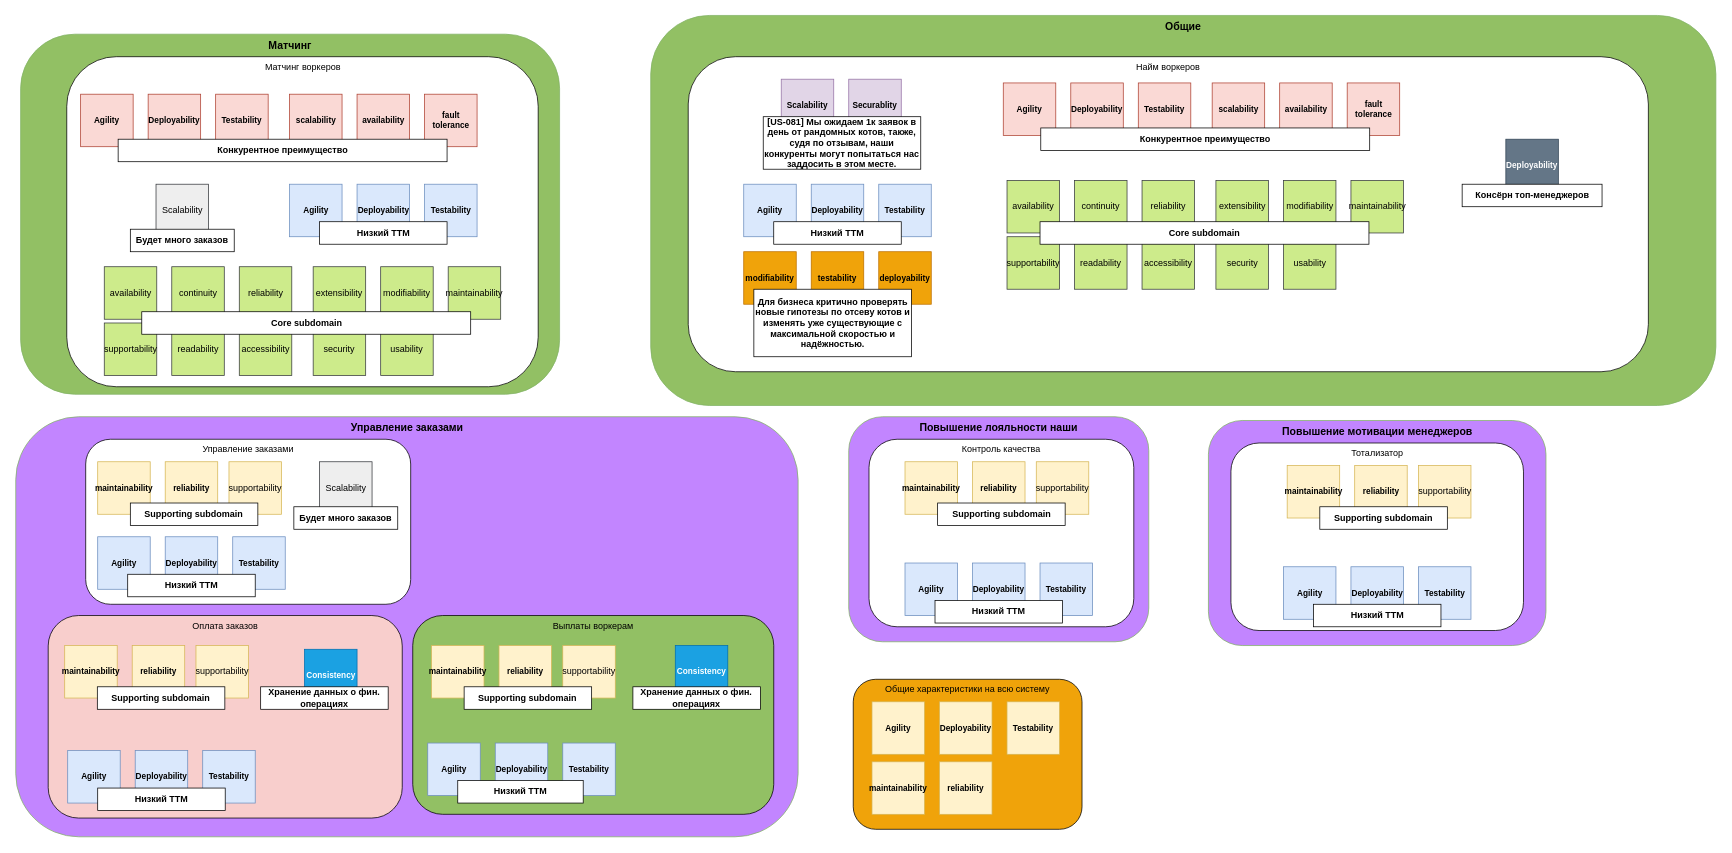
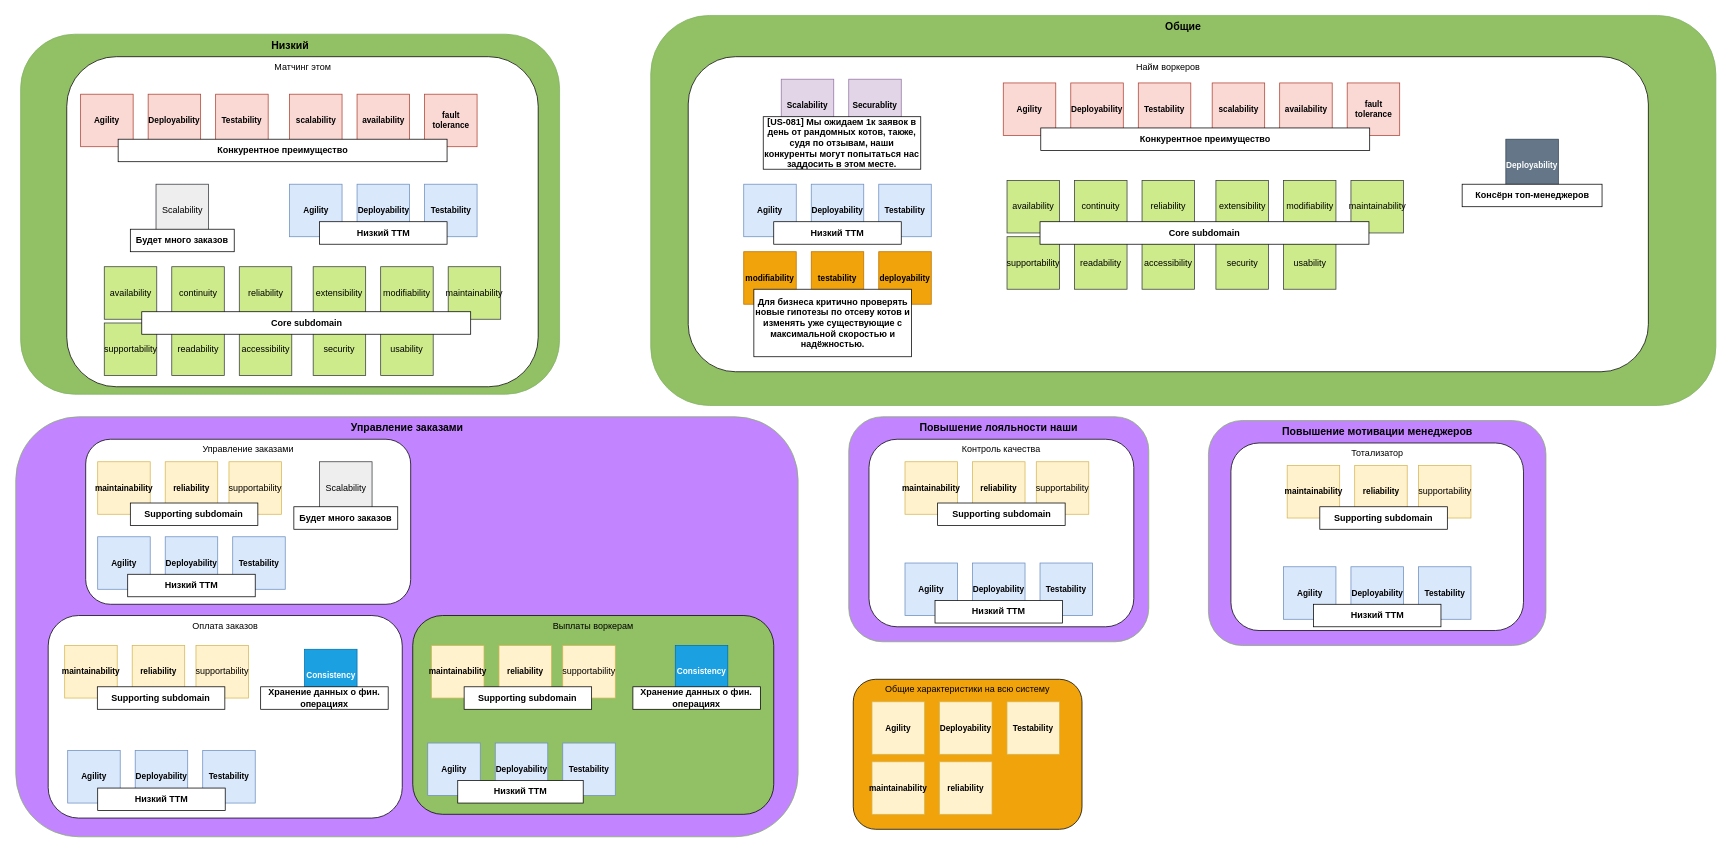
(290, 46) -> (290, 46)
(303, 67) -> (303, 67)
(225, 717) -> (225, 717)
